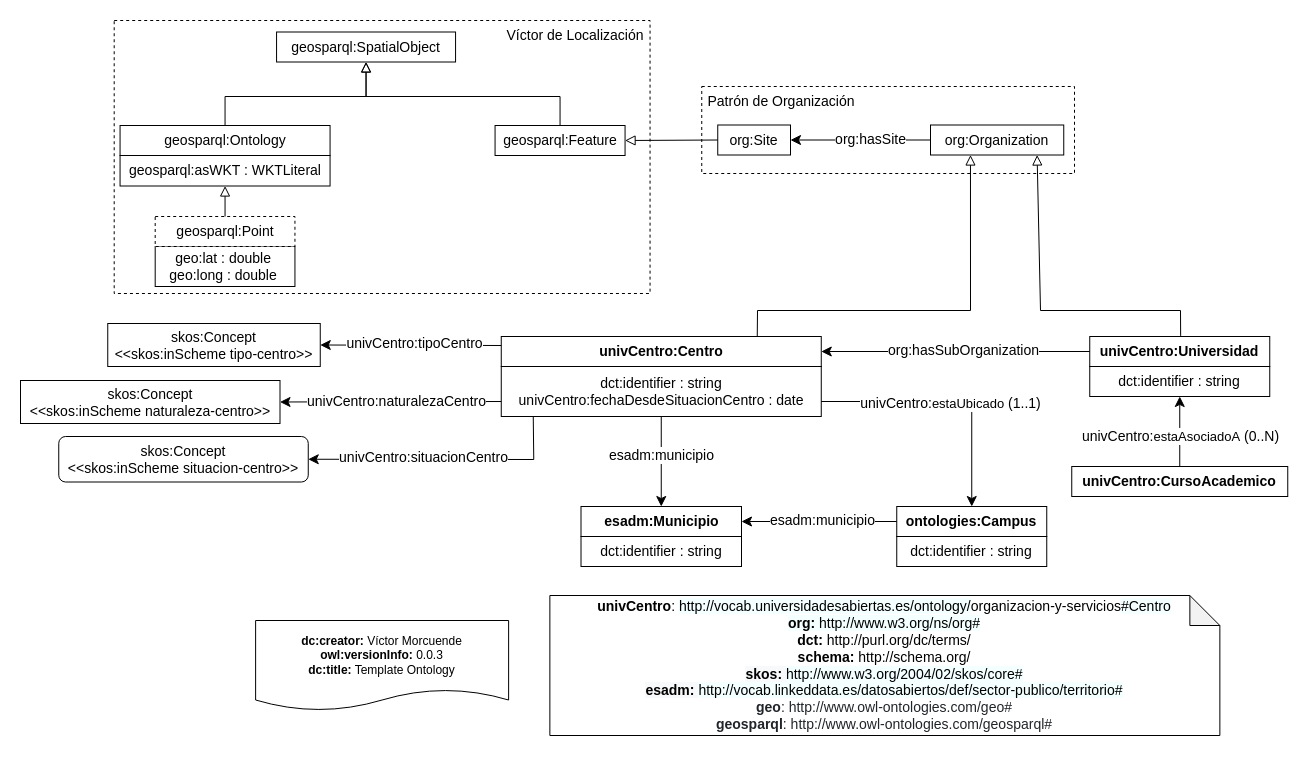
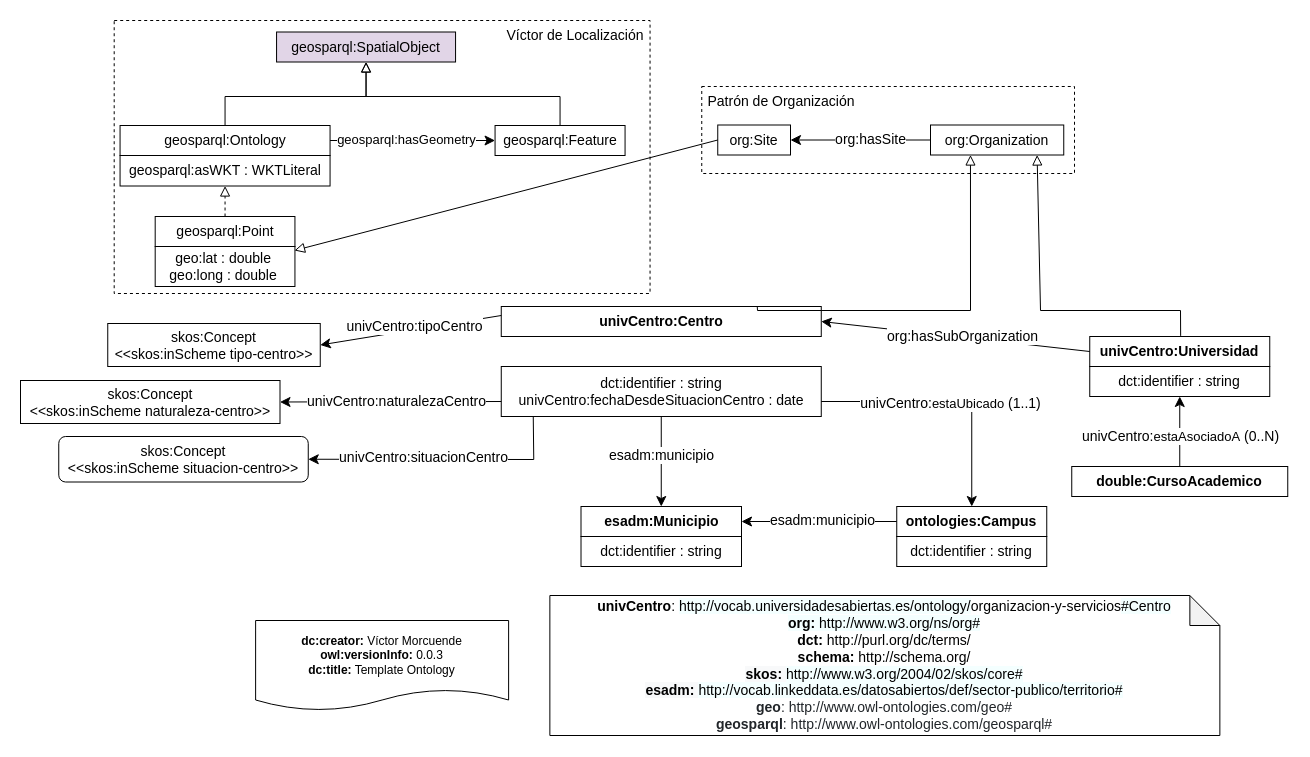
(366, 47) -> (366, 47)
(676, 140) -> (510, 194)
none -> (408, 141)
(225, 207) -> (225, 207)
(225, 232) -> (225, 232)
(661, 352) -> (661, 322)
(1180, 482) -> (1180, 482)
